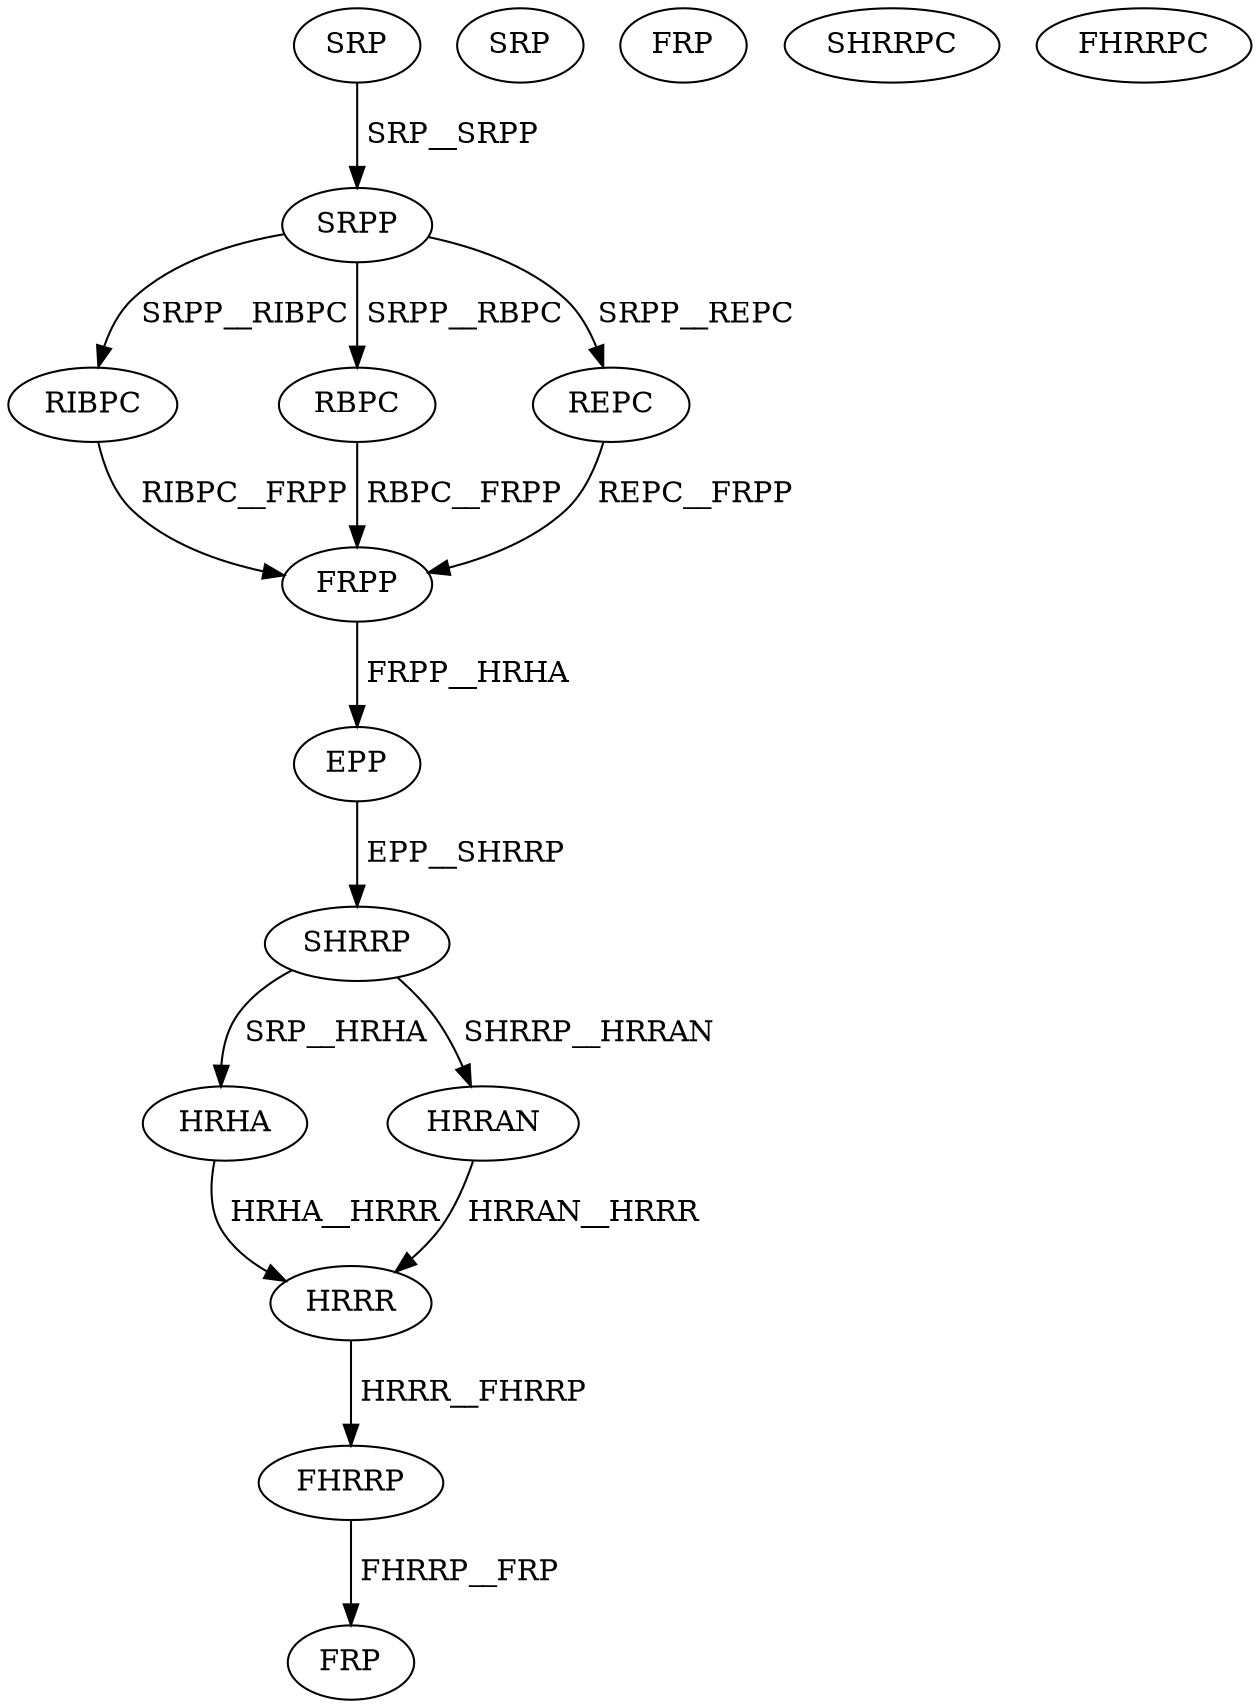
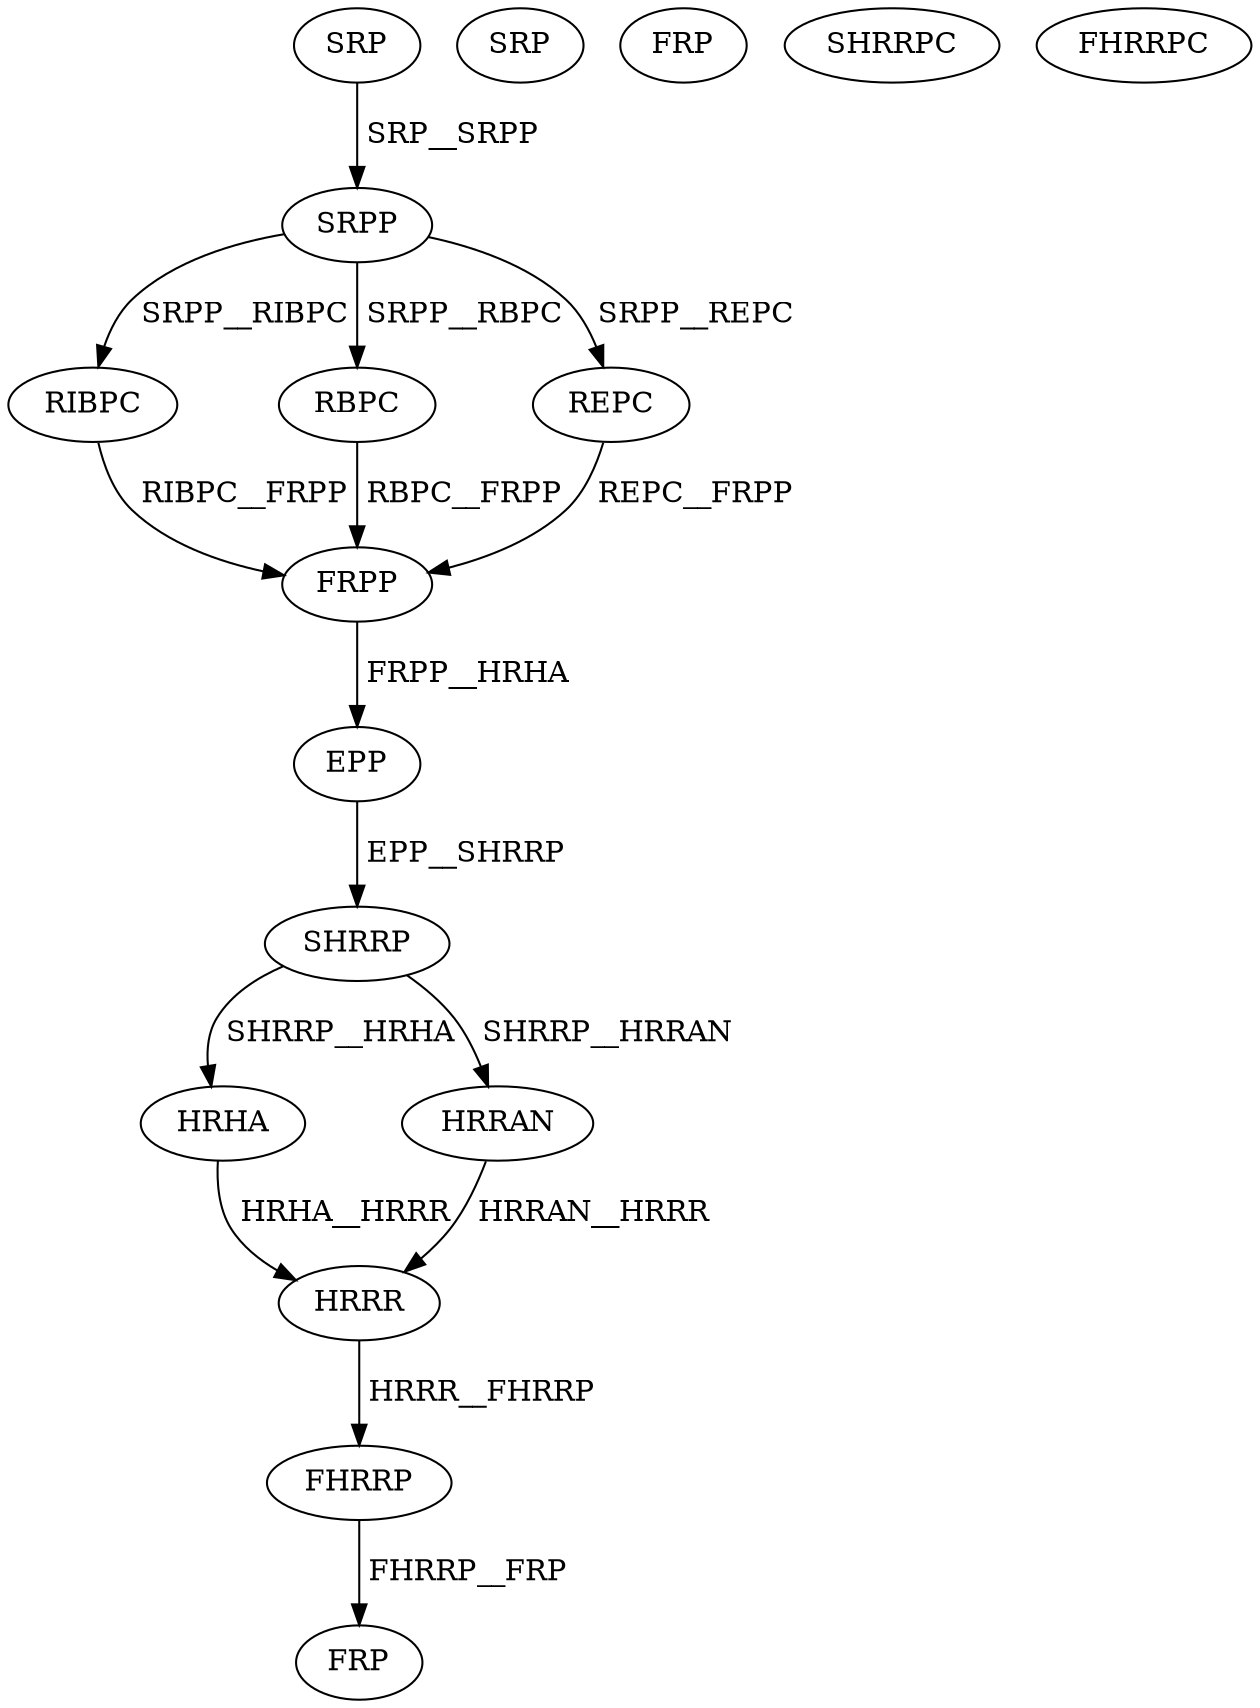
(331, 1034) -> (336, 1034)
